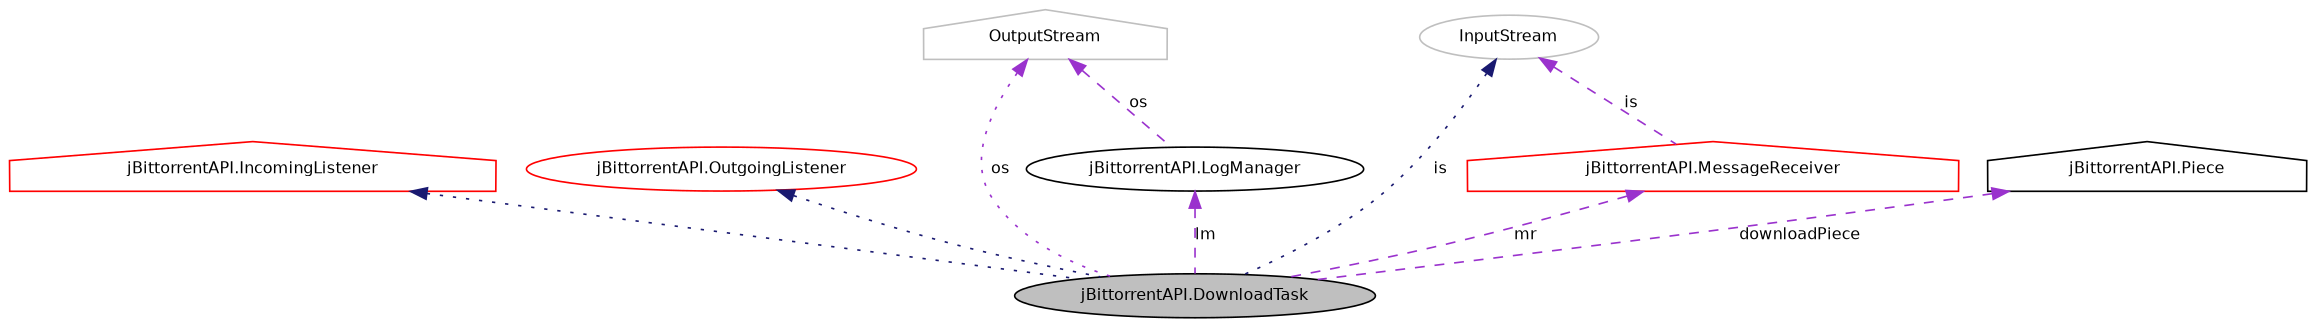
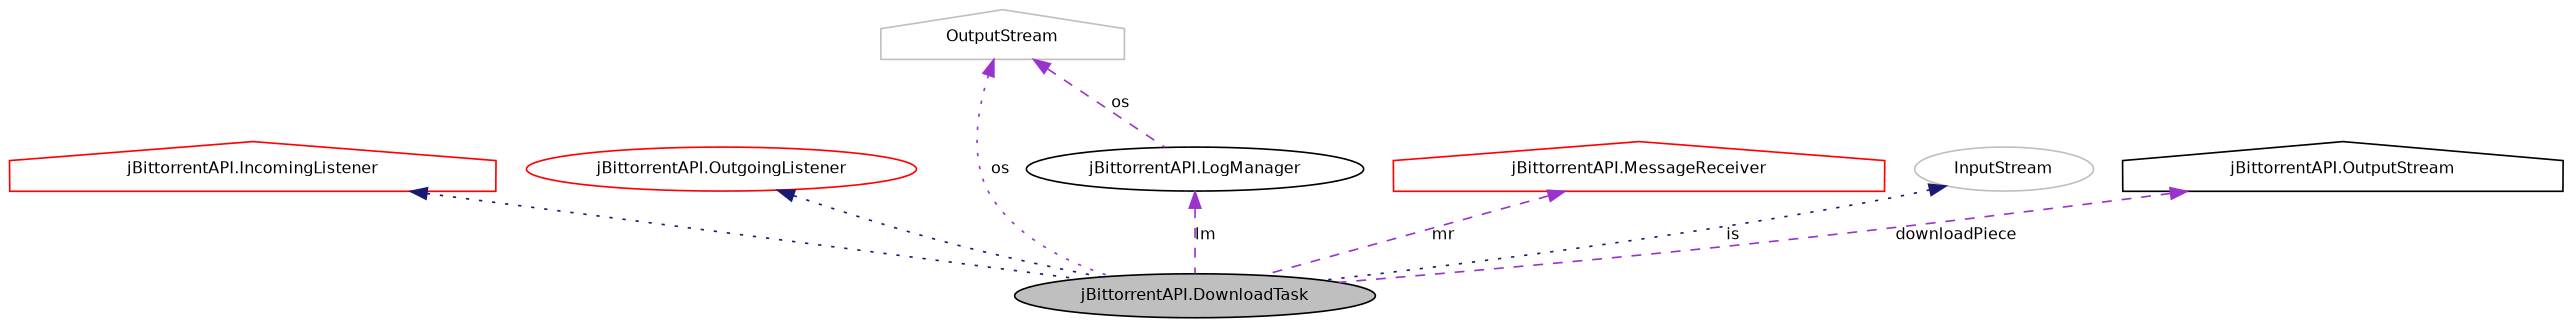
(1615, 106) -> none
(2147, 169) -> (2343, 169)
